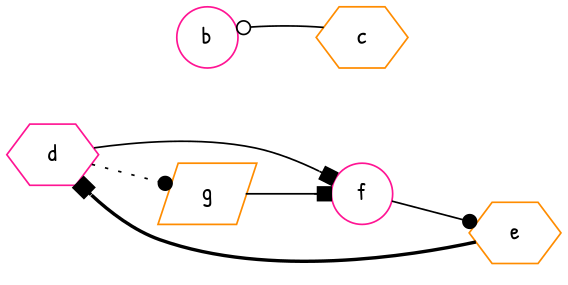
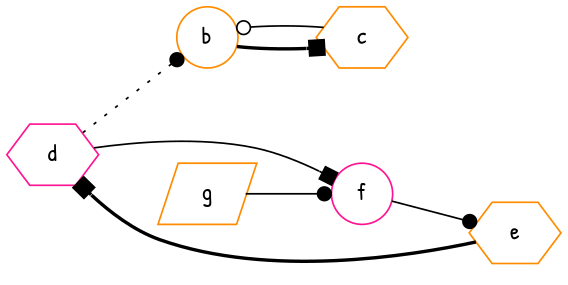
(207, 37) -> (207, 37)
none -> (272, 49)
(125, 173) -> (127, 98)
(281, 194) -> (281, 194)
